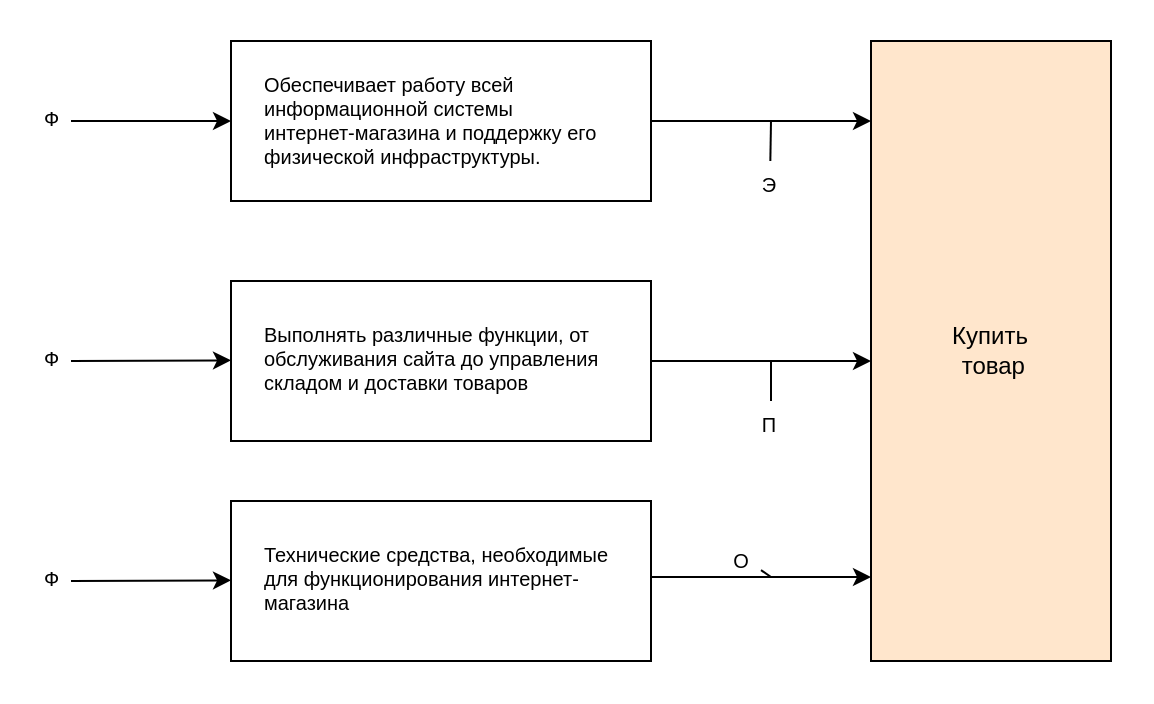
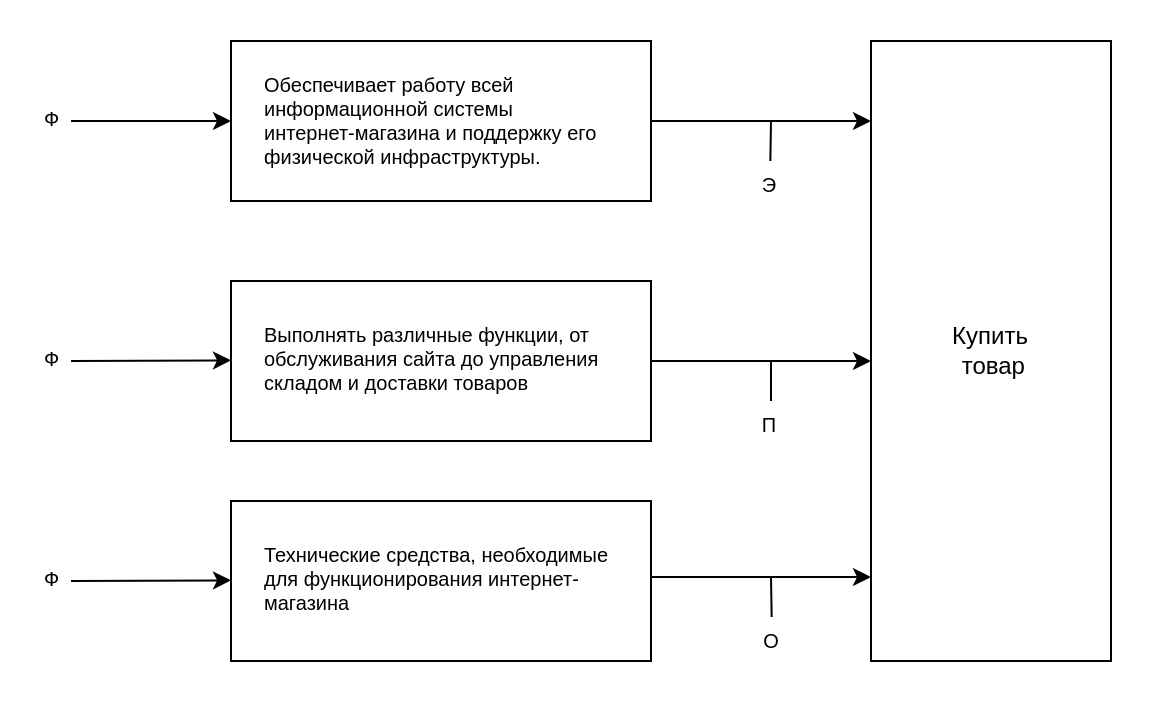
(991, 351) -> (991, 351)
(742, 557) -> (772, 637)
